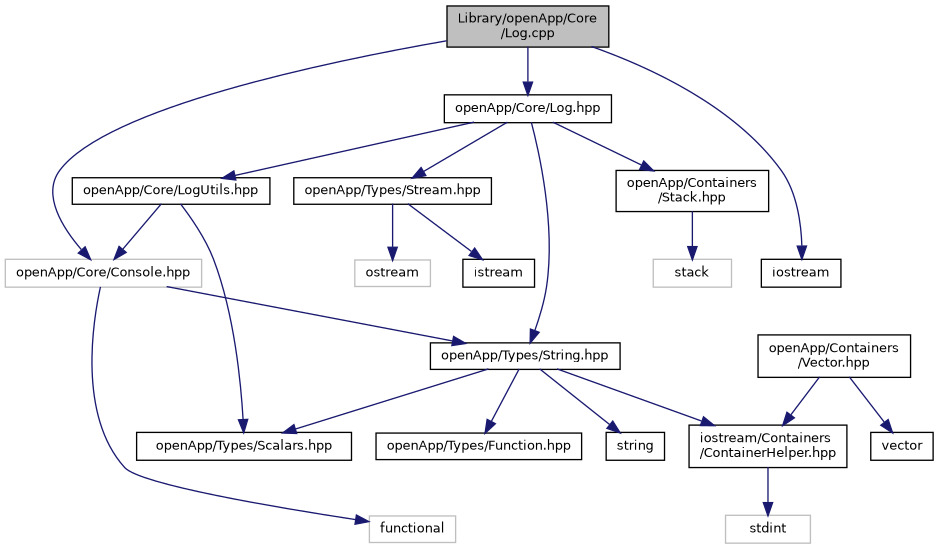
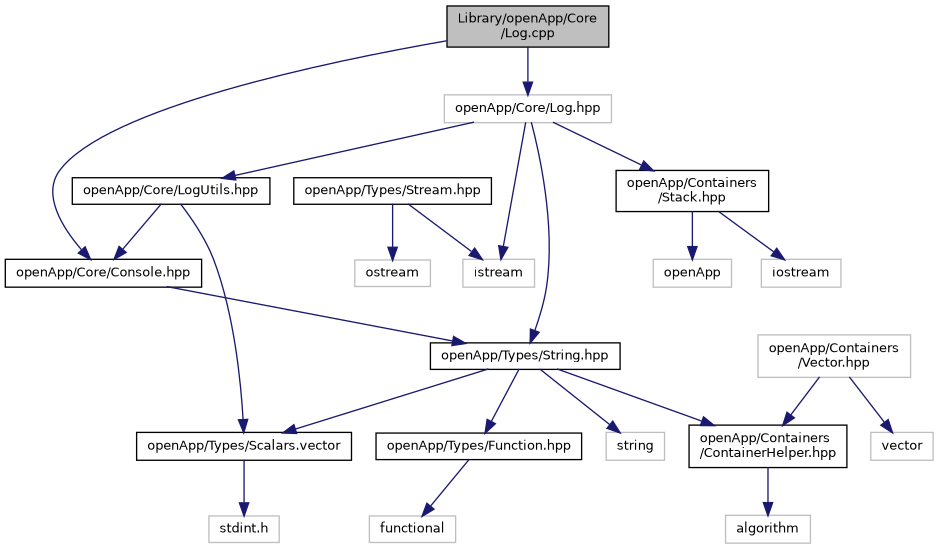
(528, 109) -> (528, 109)
(728, 117) -> (746, 232)
(466, 147) -> (515, 184)
(103, 273) -> (103, 273)
(499, 273) -> (499, 273)
(692, 273) -> (692, 273)
(801, 273) -> (801, 273)
(834, 356) -> (834, 356)
(244, 446) -> (244, 446)
(635, 446) -> (635, 446)
(768, 446) -> (768, 446)
(902, 446) -> (902, 446)
(147, 478) -> (450, 483)
none -> (244, 529)
(768, 529) -> (768, 529)
